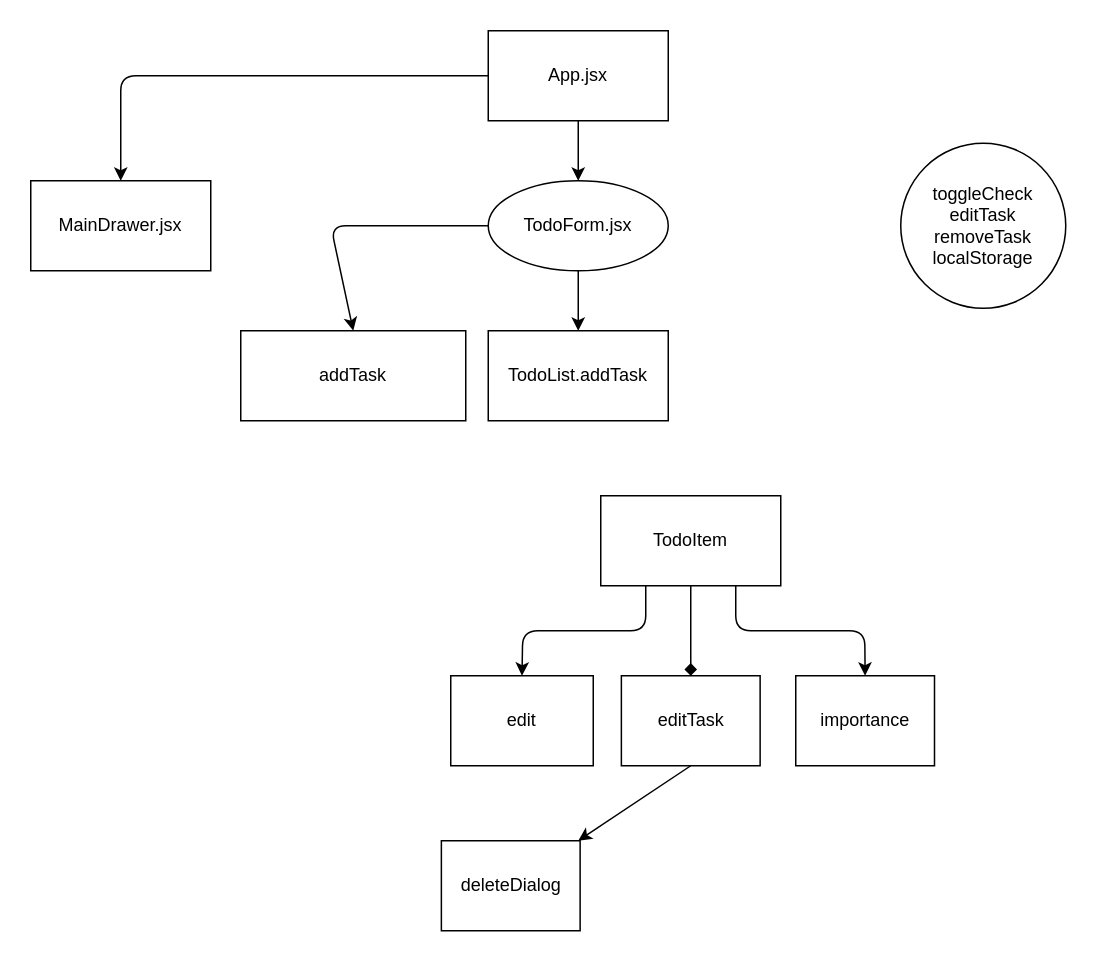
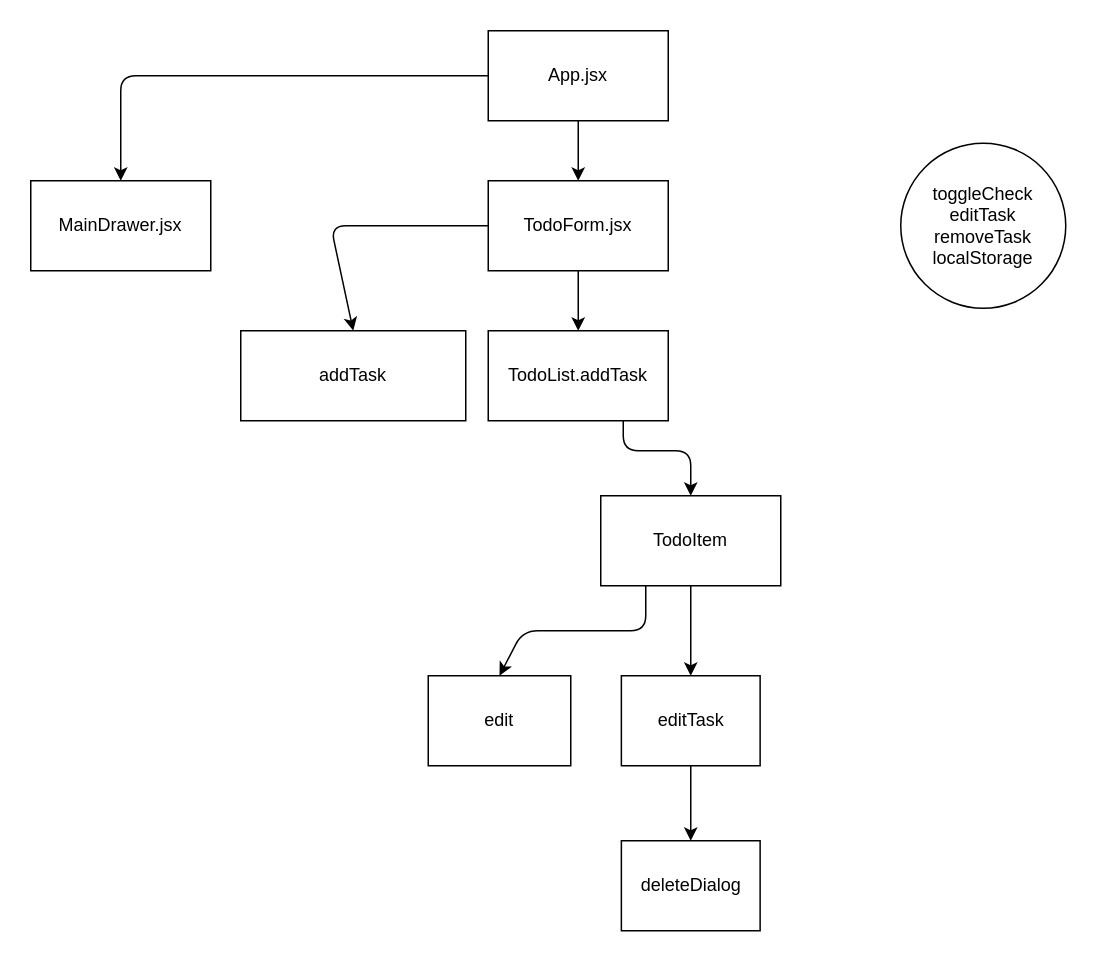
(578, 226) -> (578, 226)
none -> (660, 451)
(795, 631) -> none
(691, 663) -> (691, 664)
(522, 721) -> (500, 721)
(865, 721) -> none
(511, 886) -> (691, 886)
